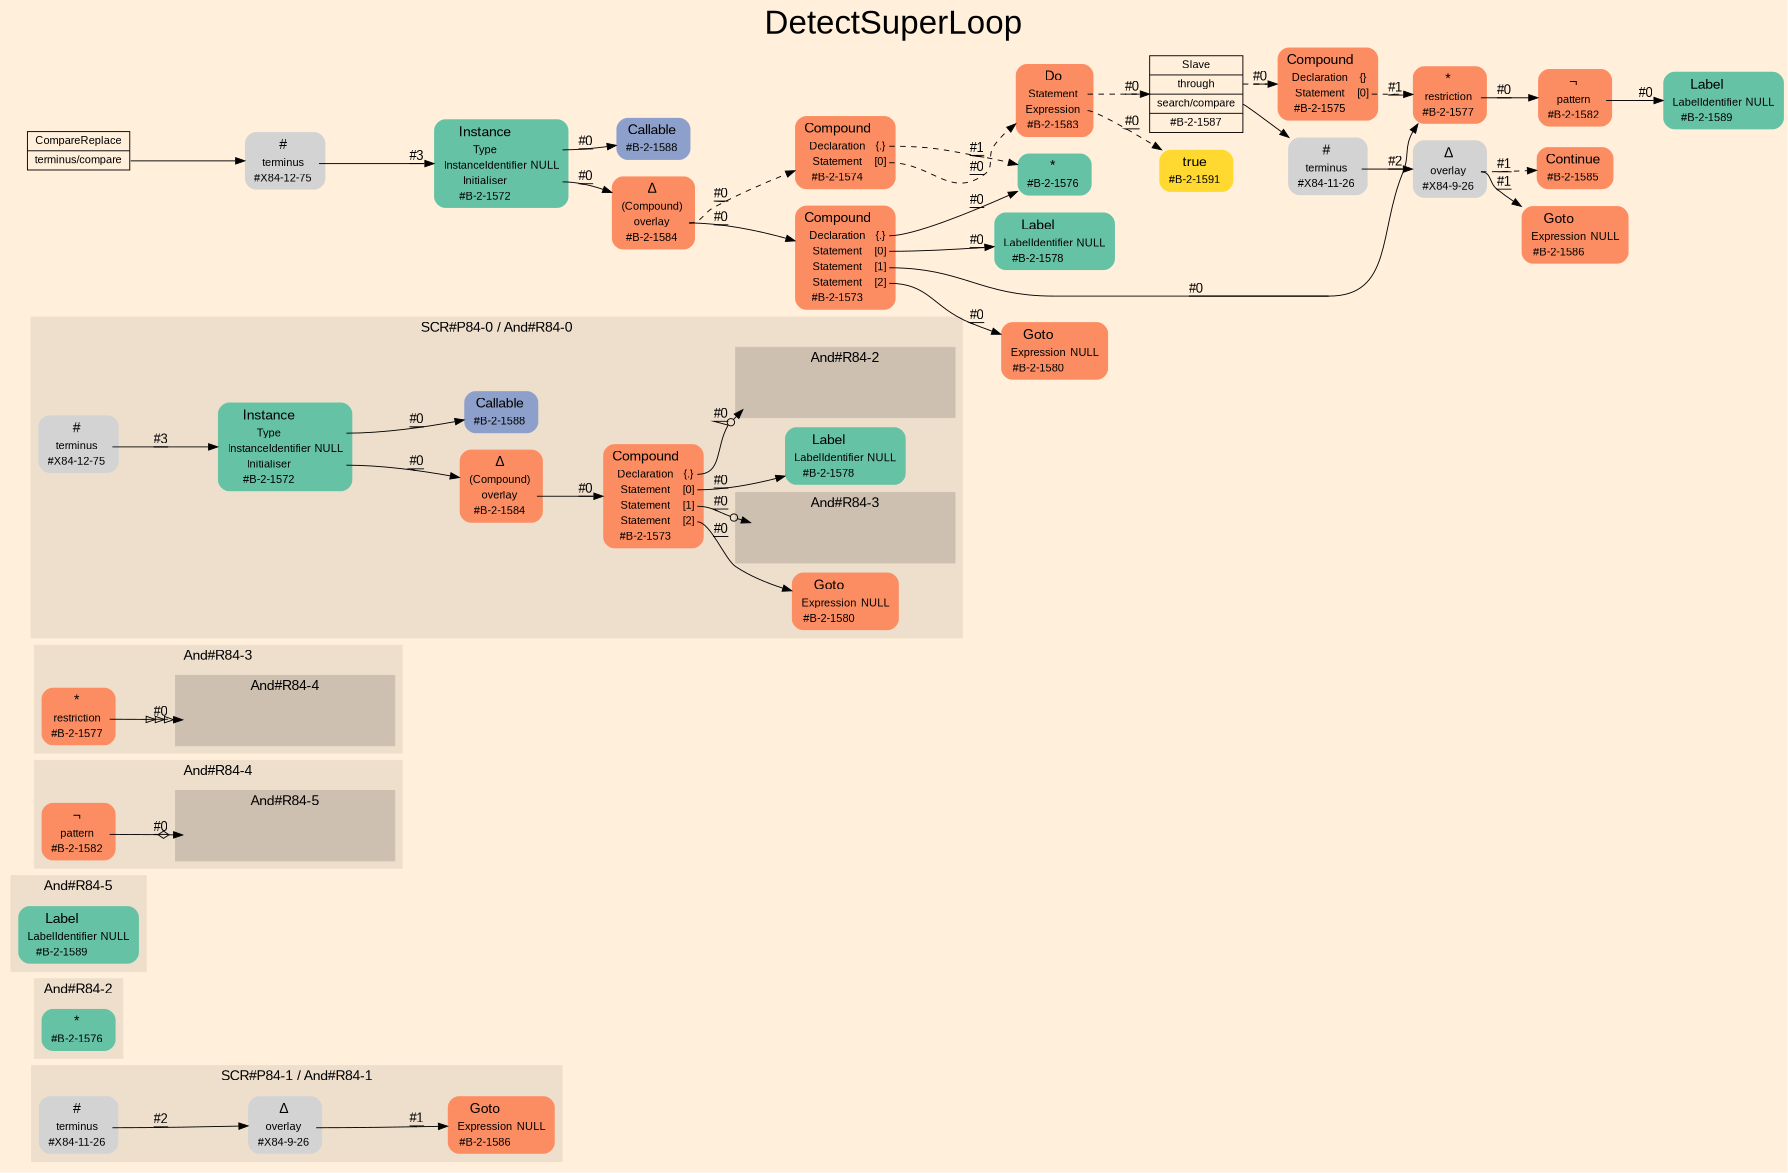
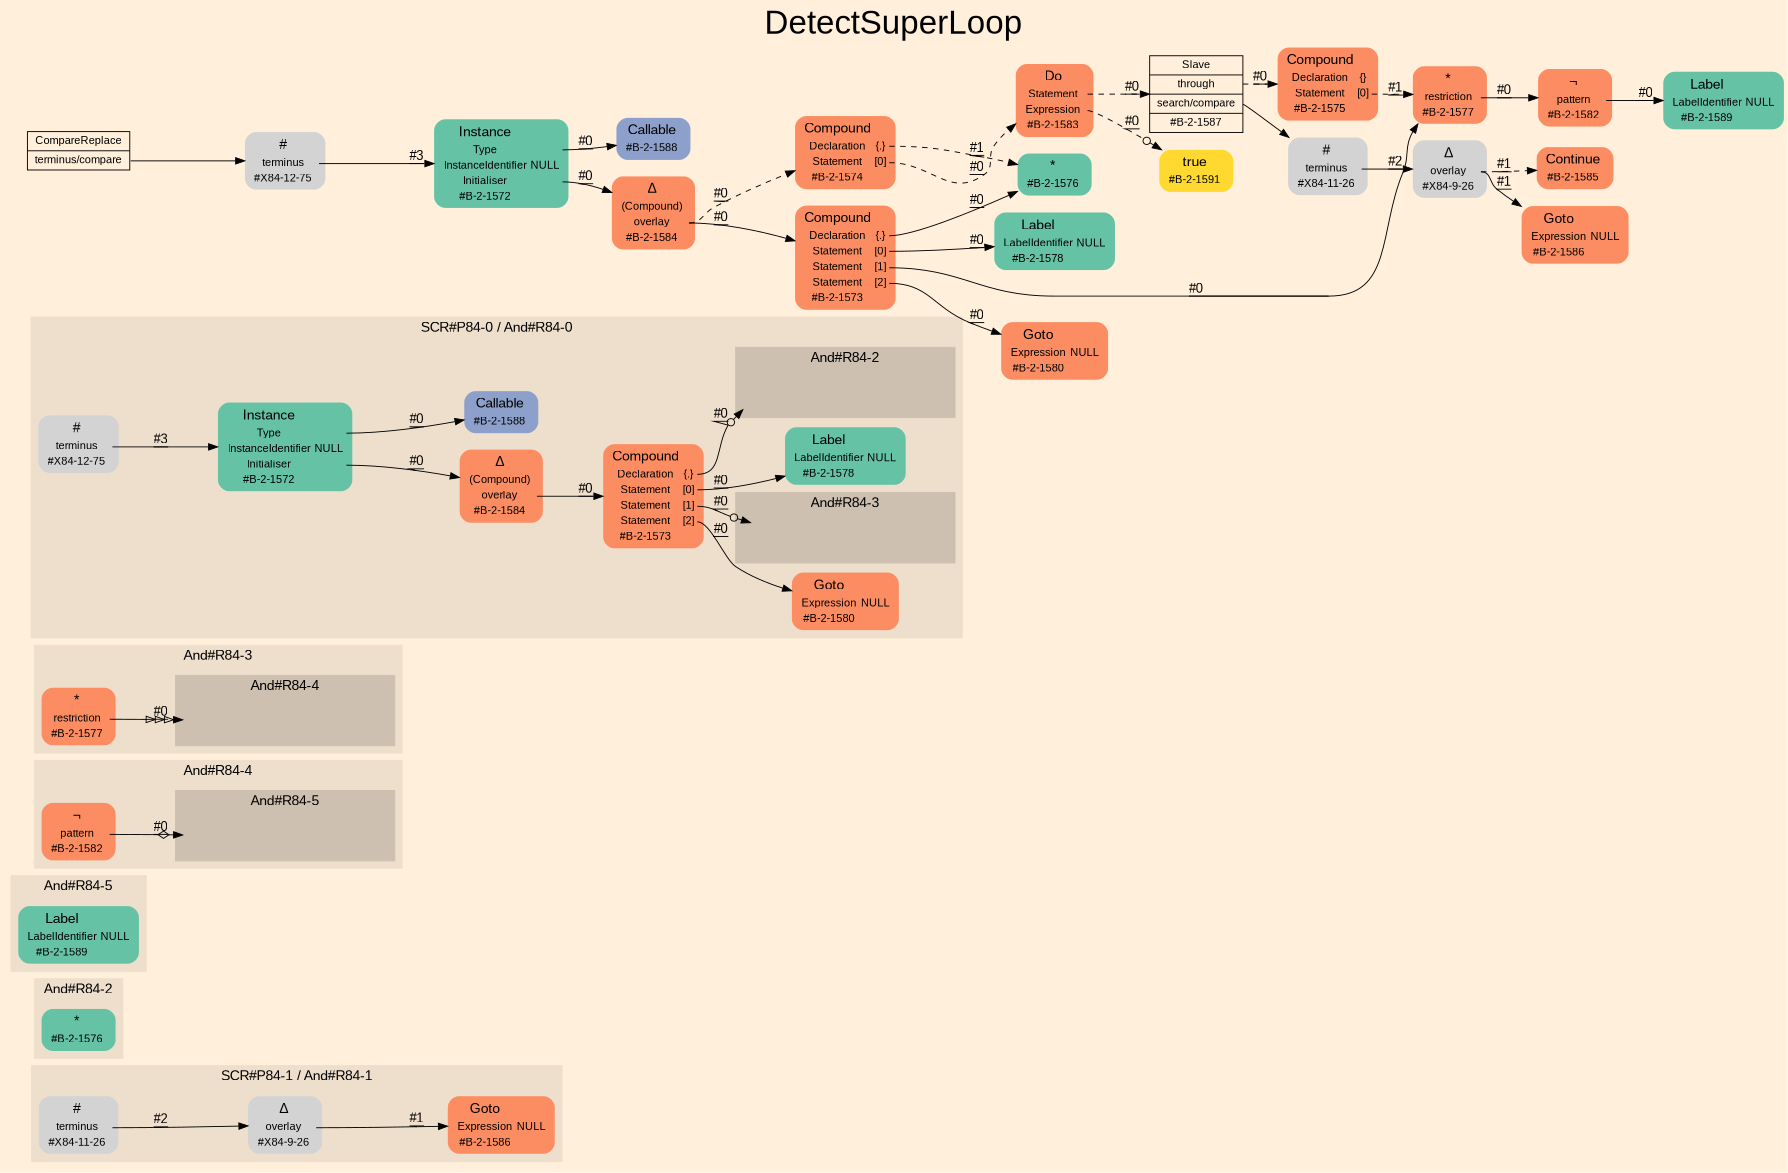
(1121, 126) -> (1116, 123)
